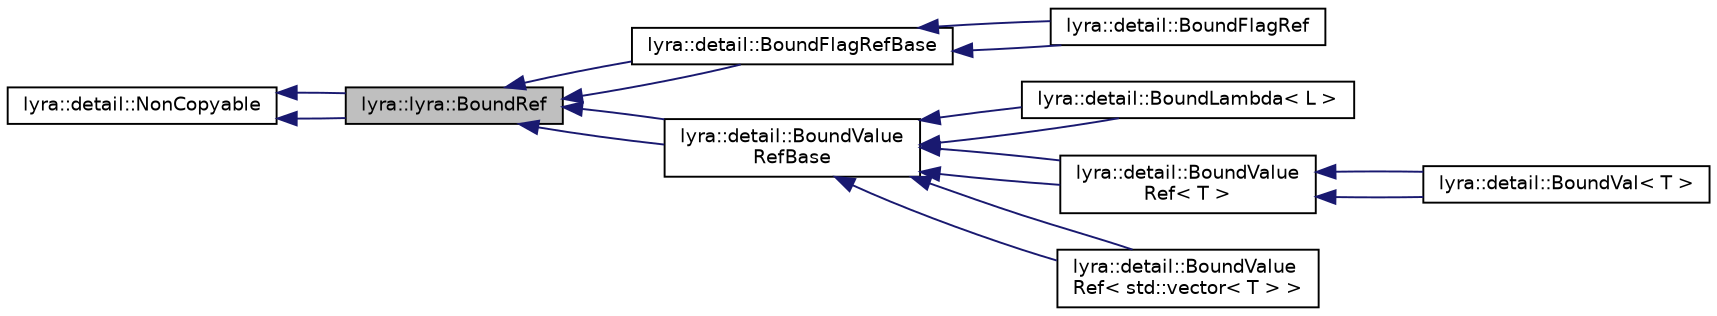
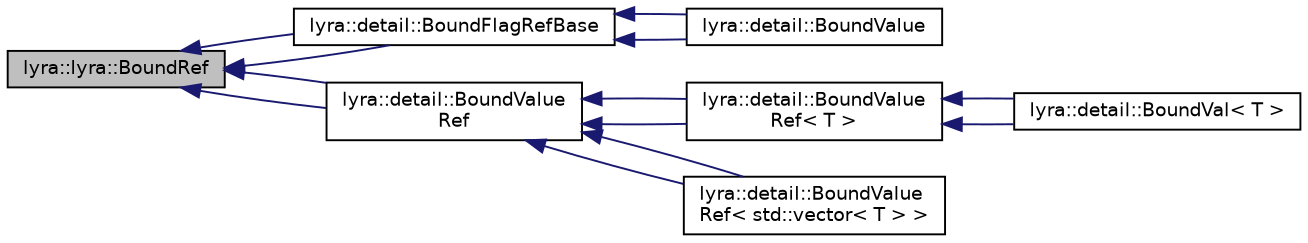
(1188, 27) -> (814, 27)
(1188, 100) -> none
(142, 106) -> none
(792, 148) -> (454, 111)
